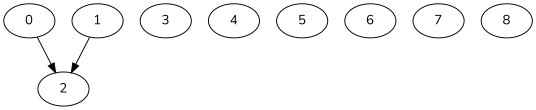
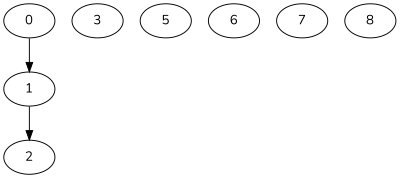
(234, 21) -> none
(44, 51) -> (29, 50)
